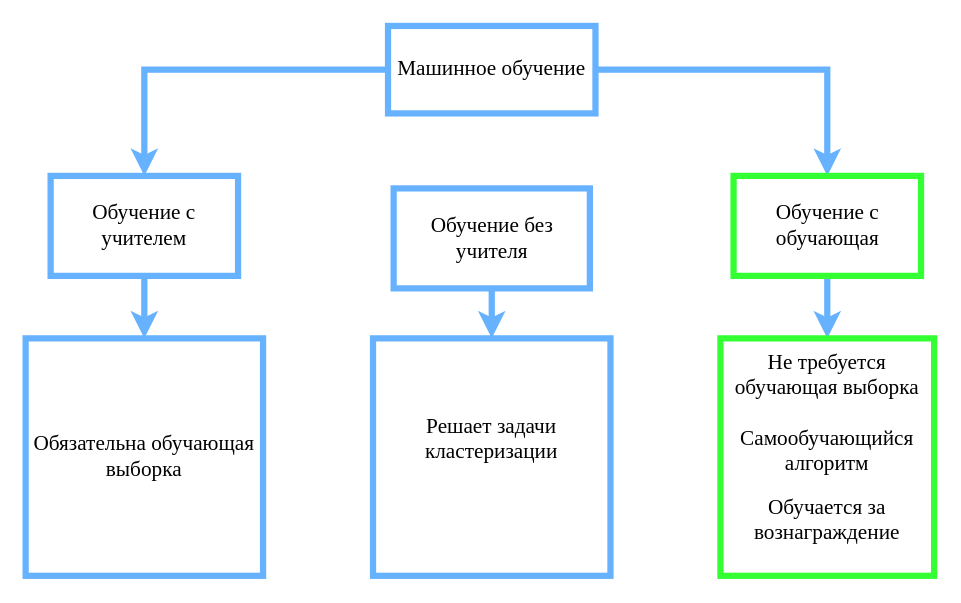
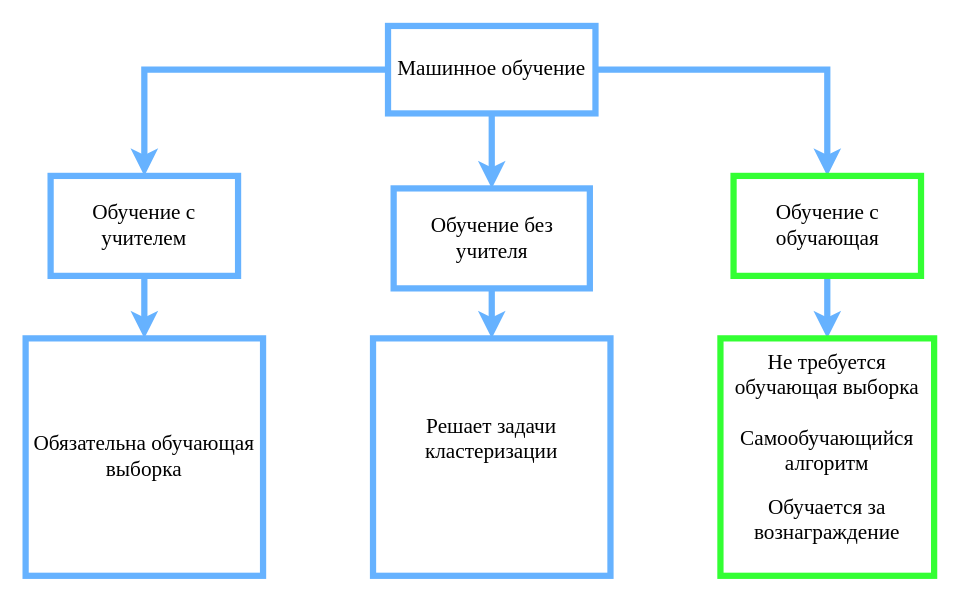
none -> (492, 142)
